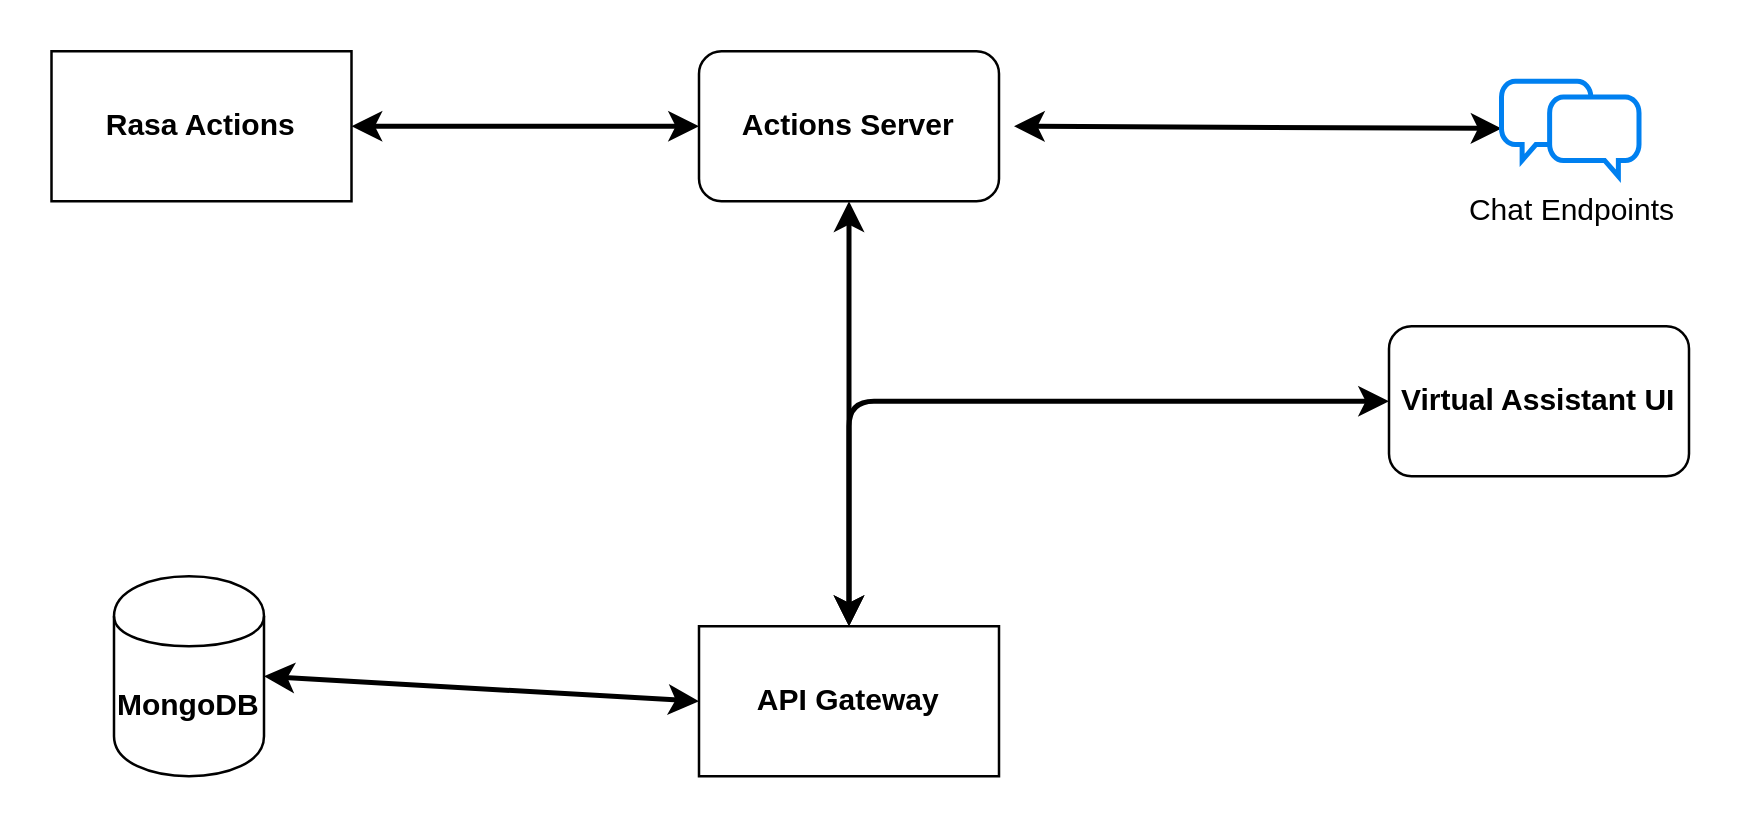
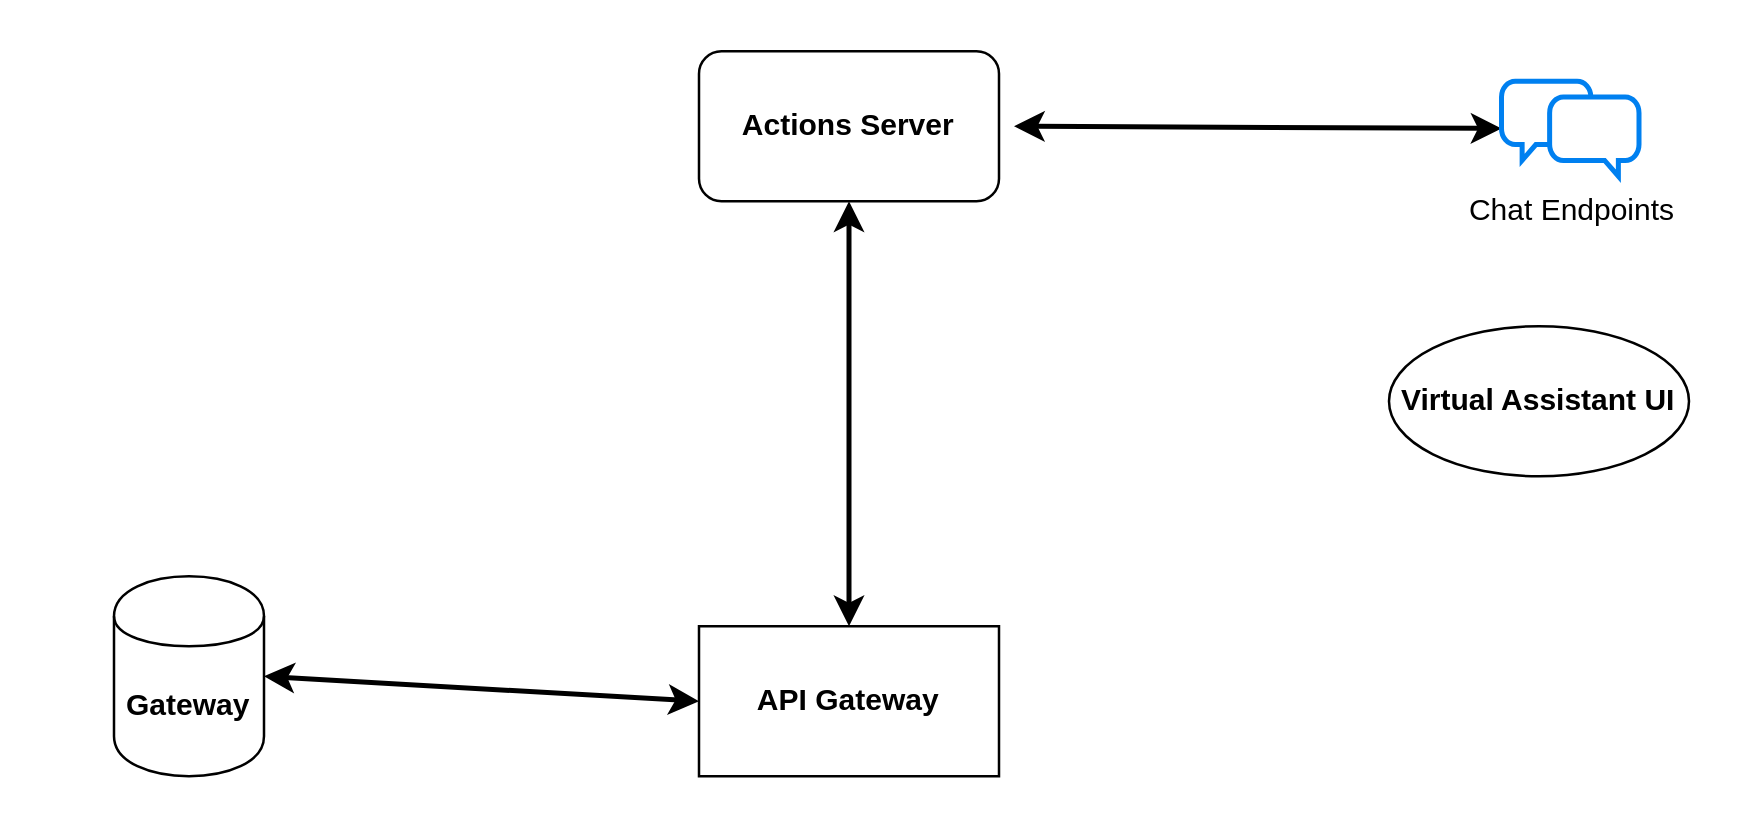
(201, 126) -> none
(525, 126) -> none
(1110, 401) -> none
(1539, 401) -> (1539, 401)
(189, 706) -> (189, 706)
